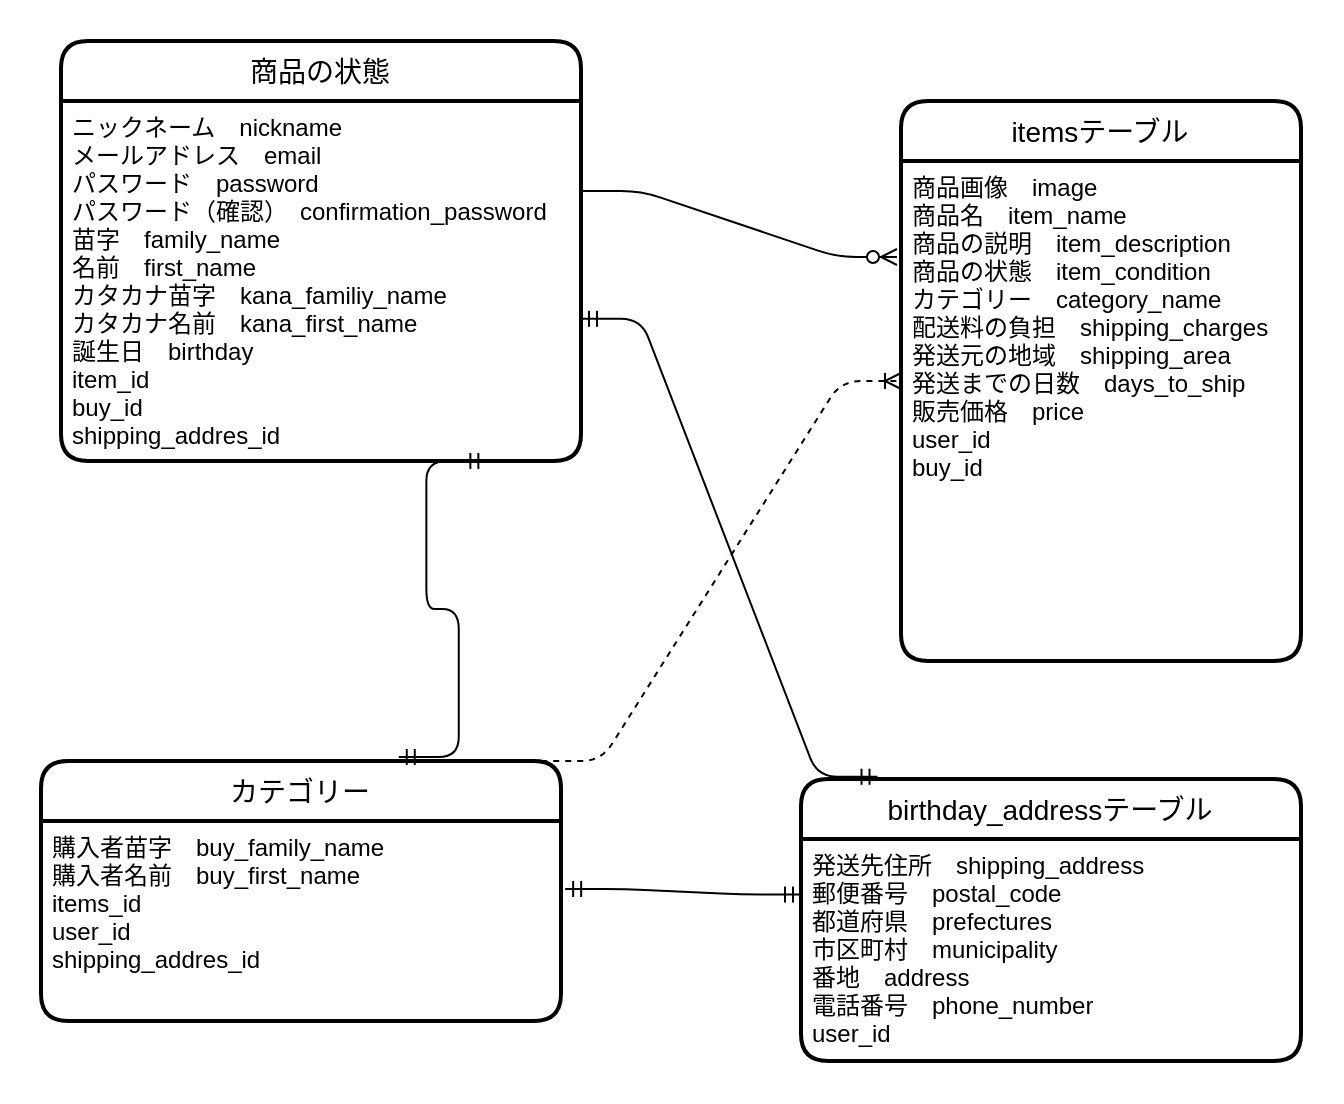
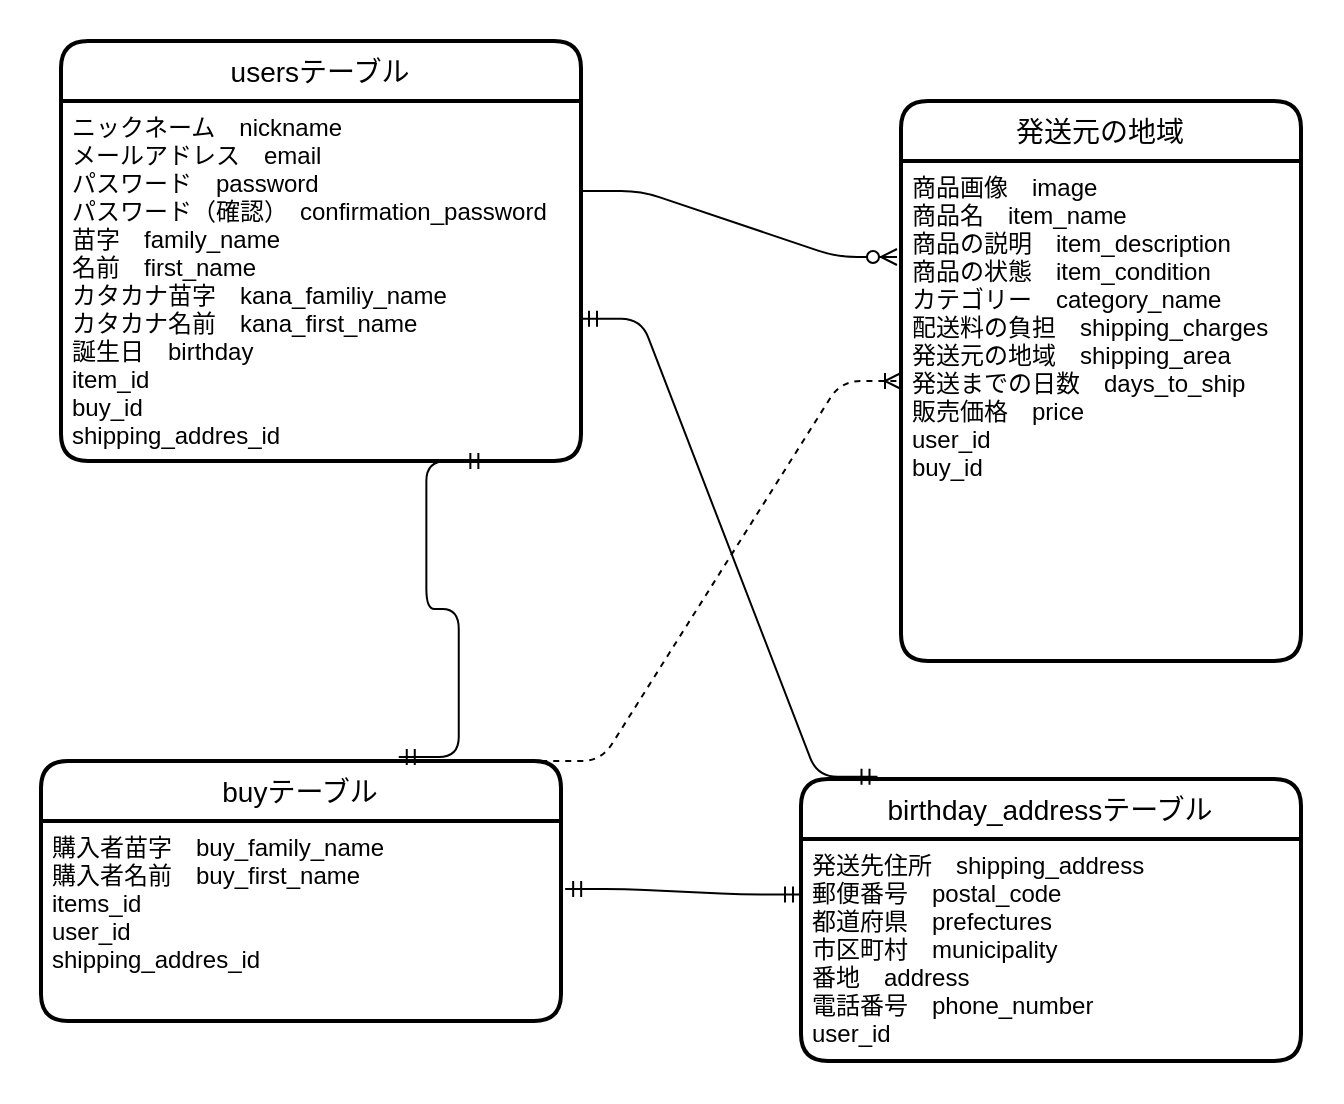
(320, 73) -> (320, 73)
(1100, 133) -> (1100, 133)
(300, 793) -> (300, 793)
